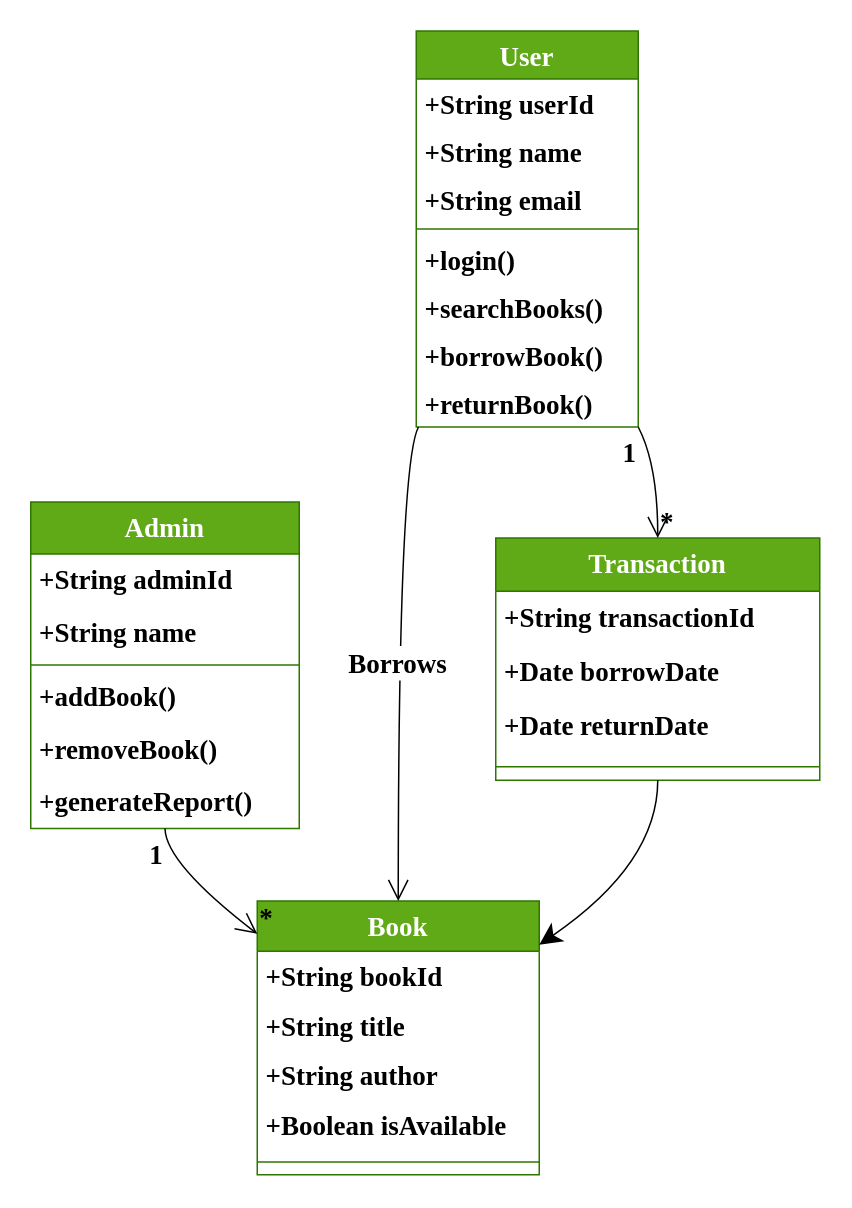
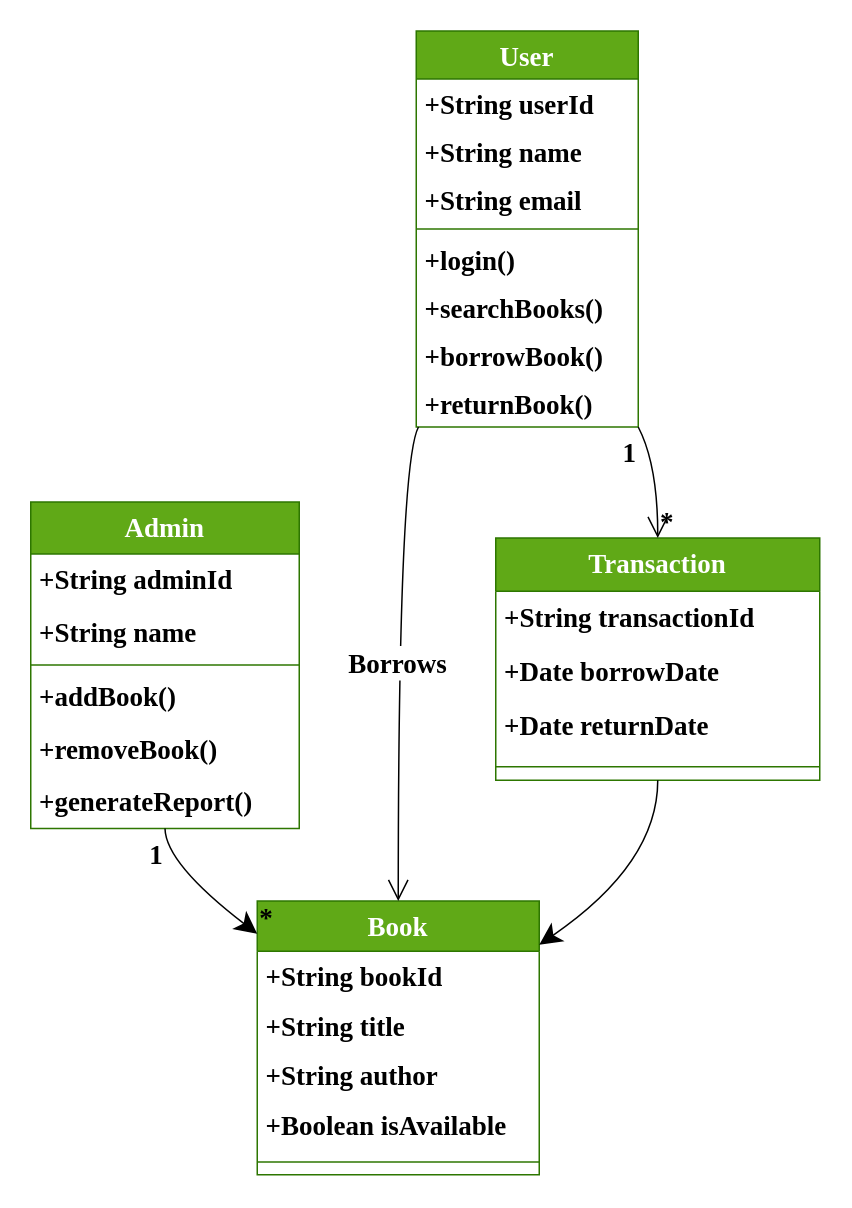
(247, 926) -> (243, 922)
